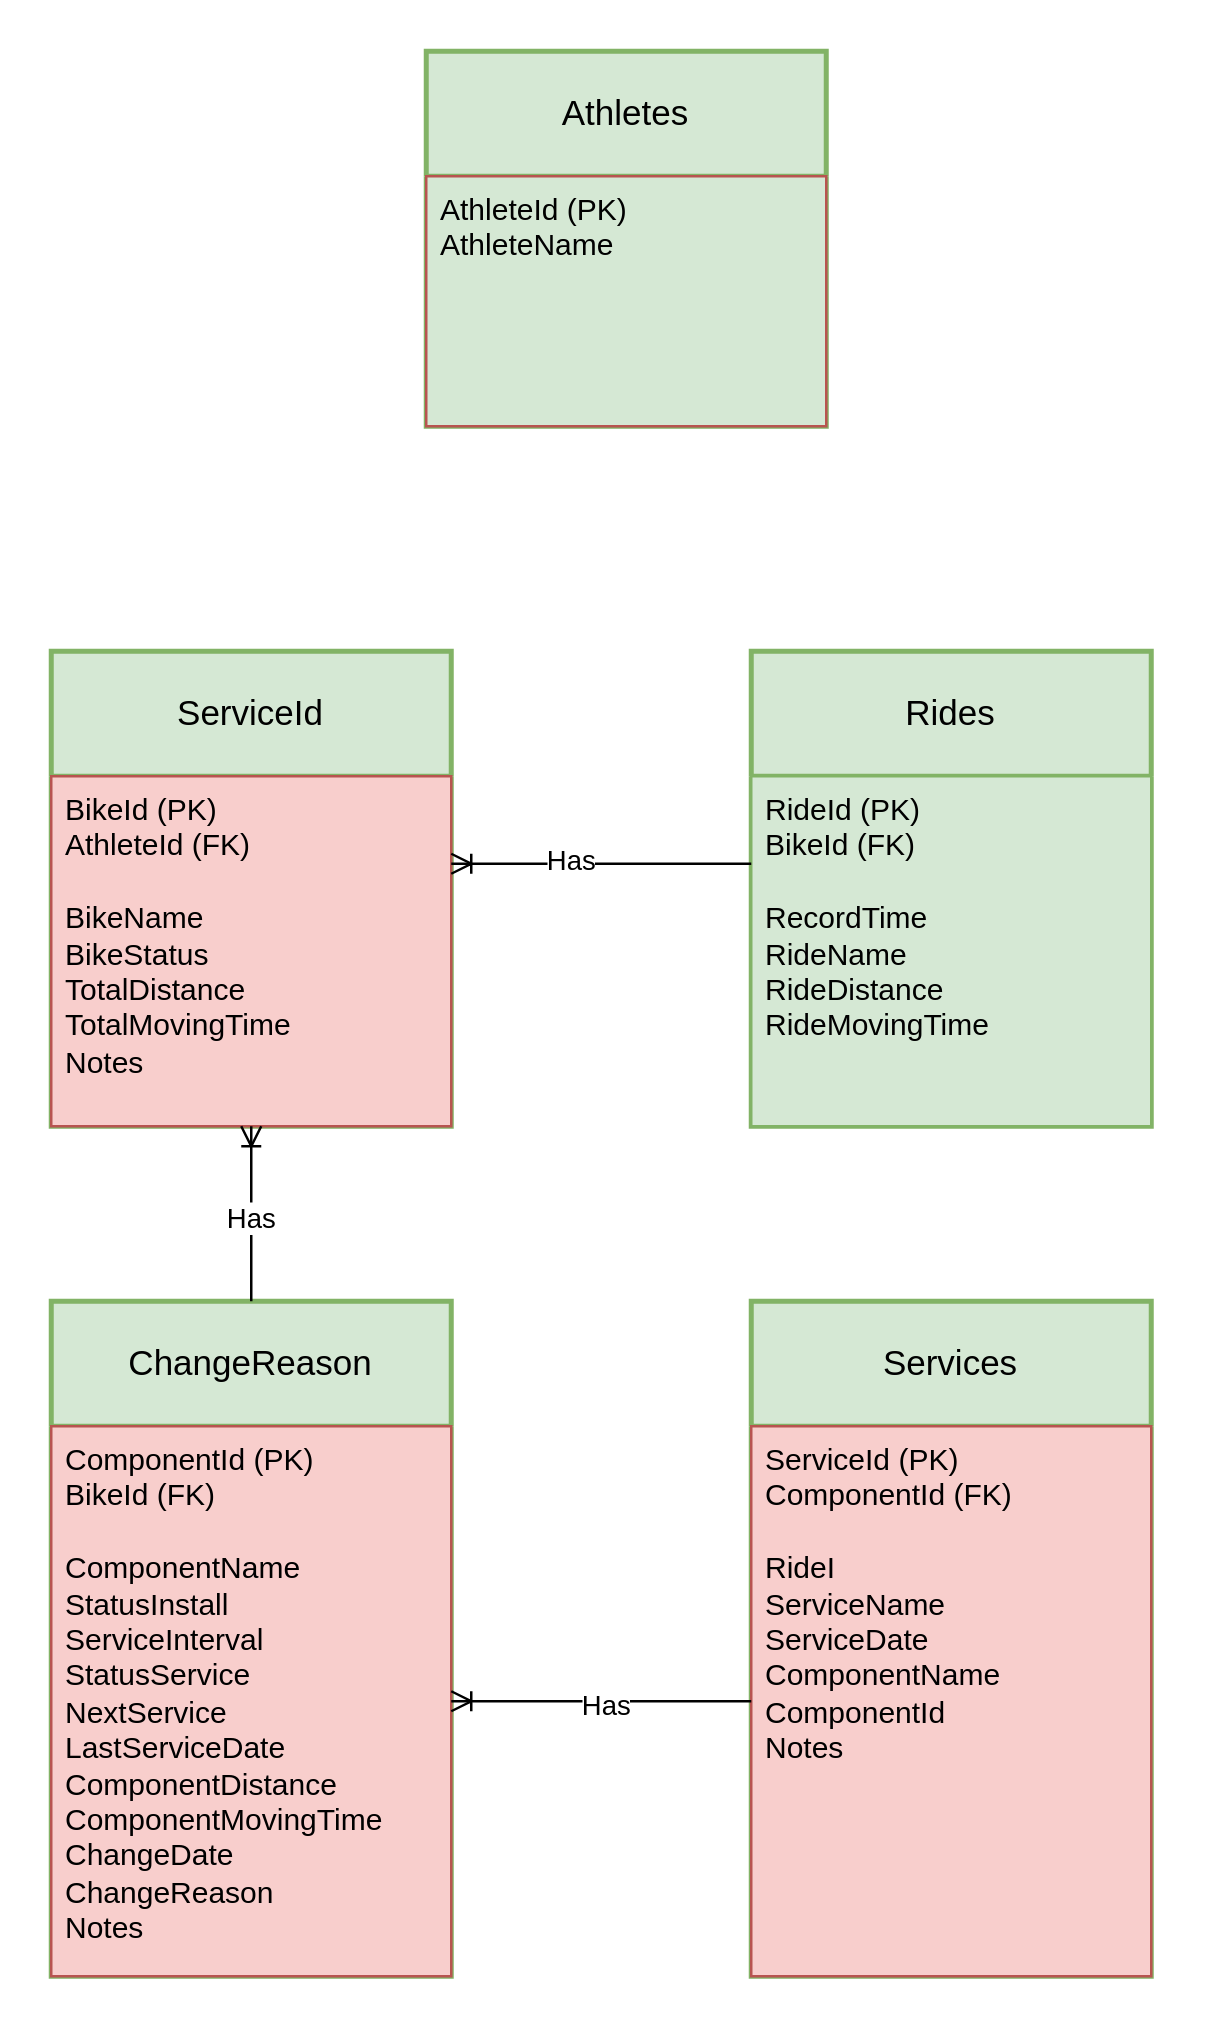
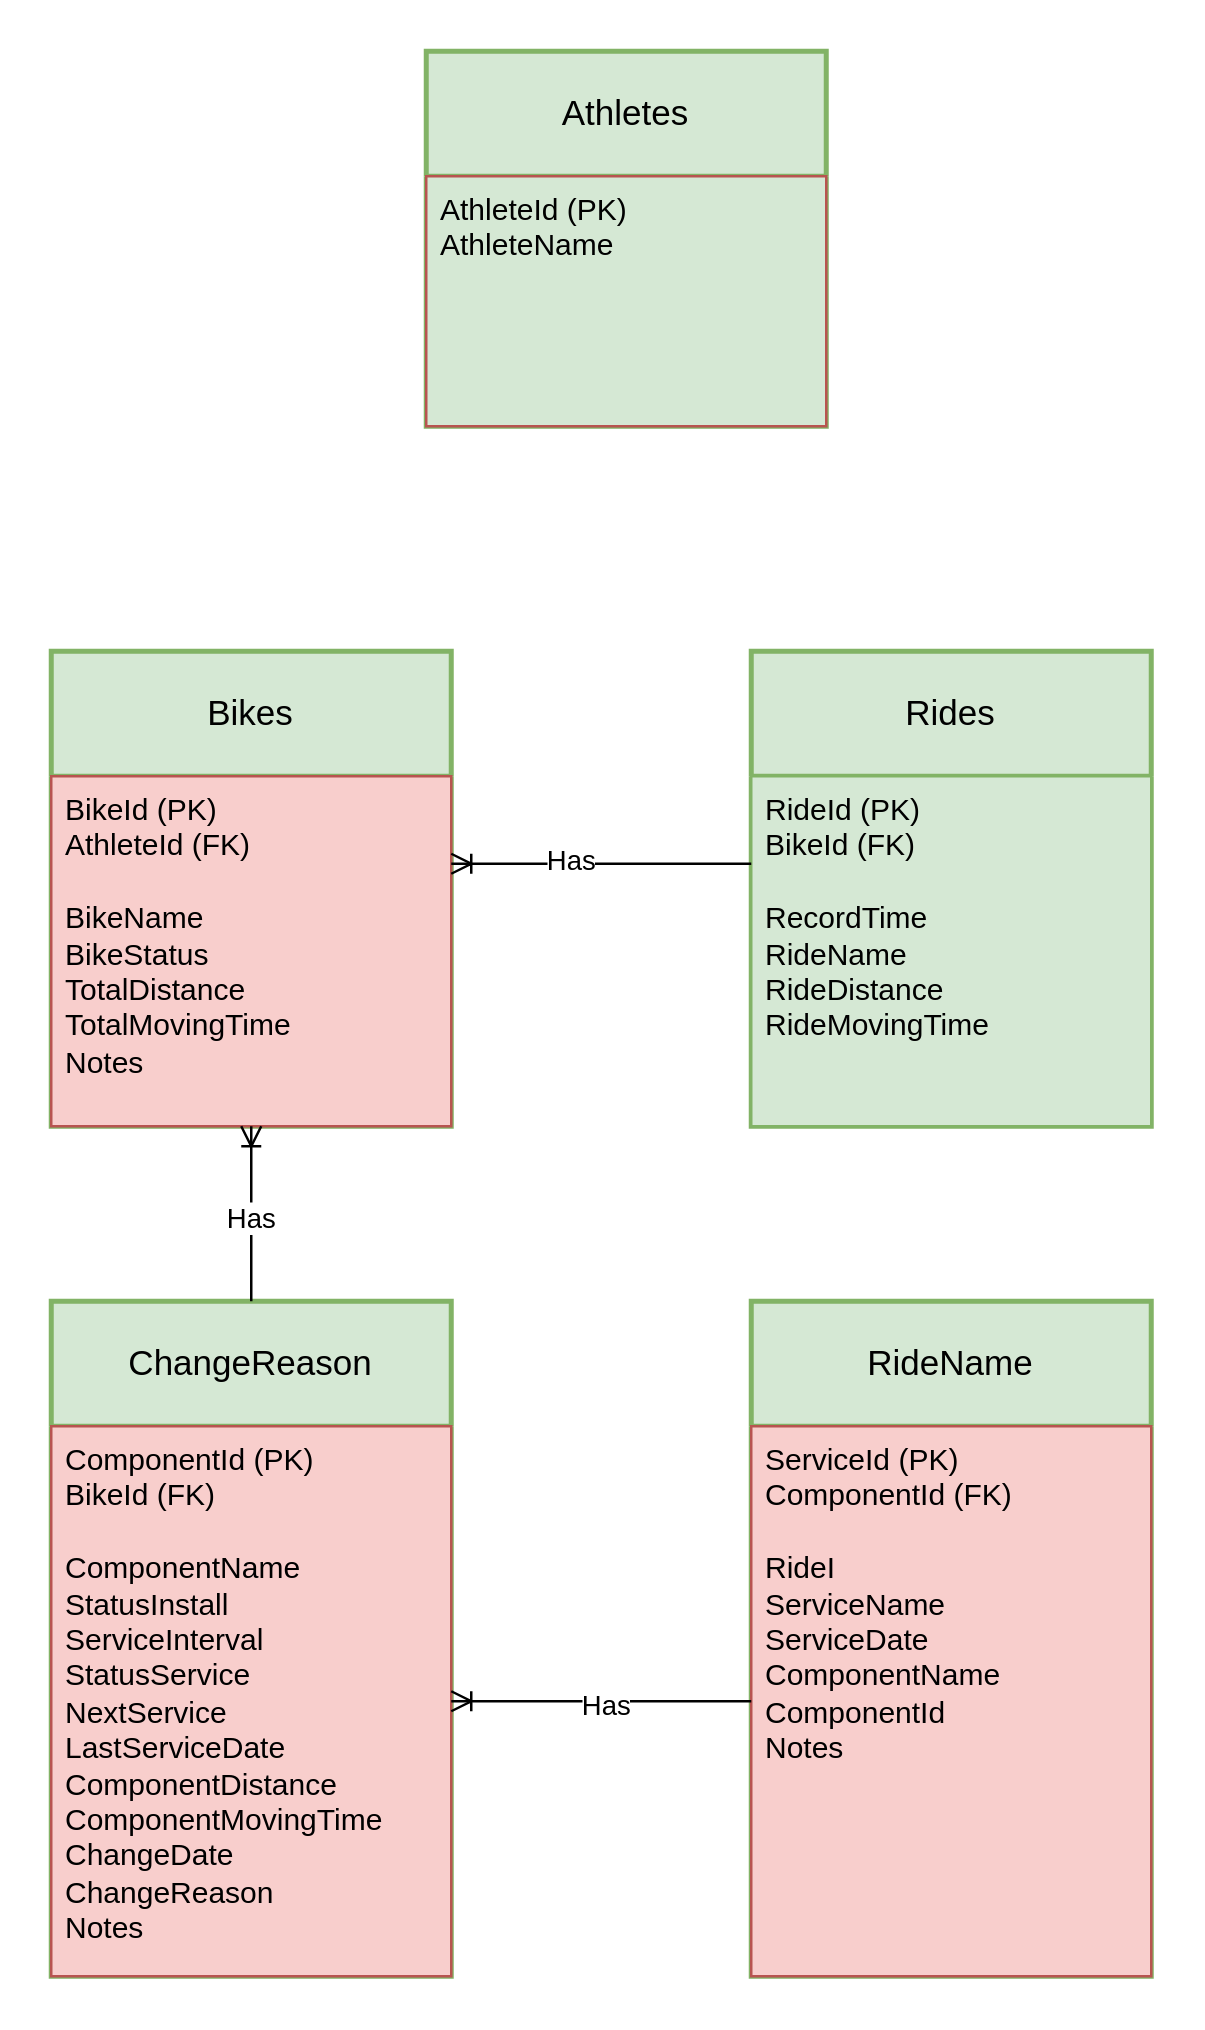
(251, 714) -> (251, 714)
(951, 1364) -> (951, 1364)
